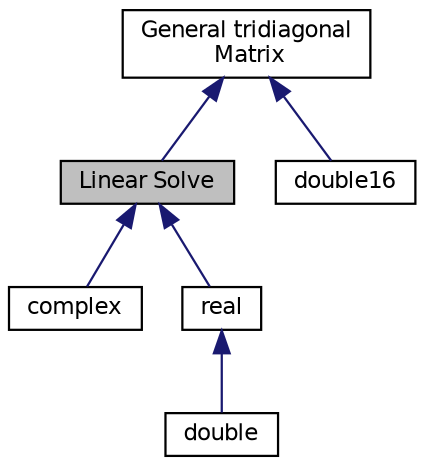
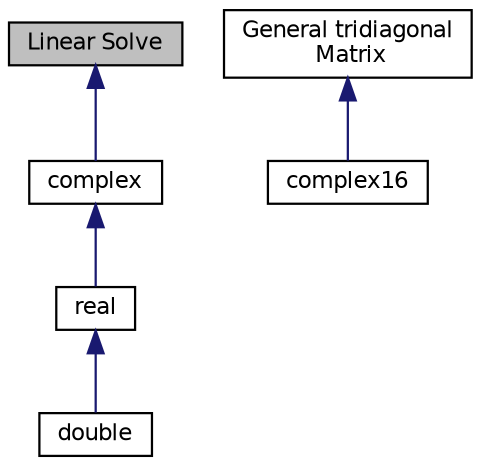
(186, 129) -> none
(346, 182) -> (348, 182)
(191, 256) -> (96, 257)
